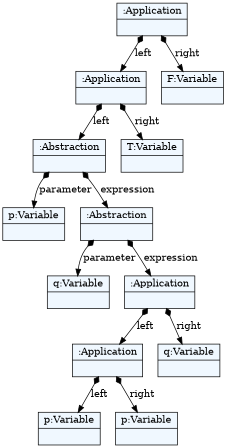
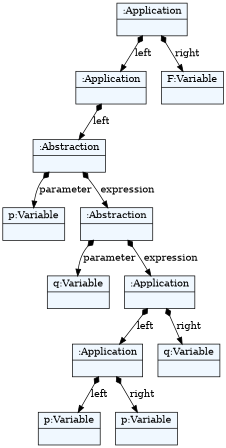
(152, 156) -> none
